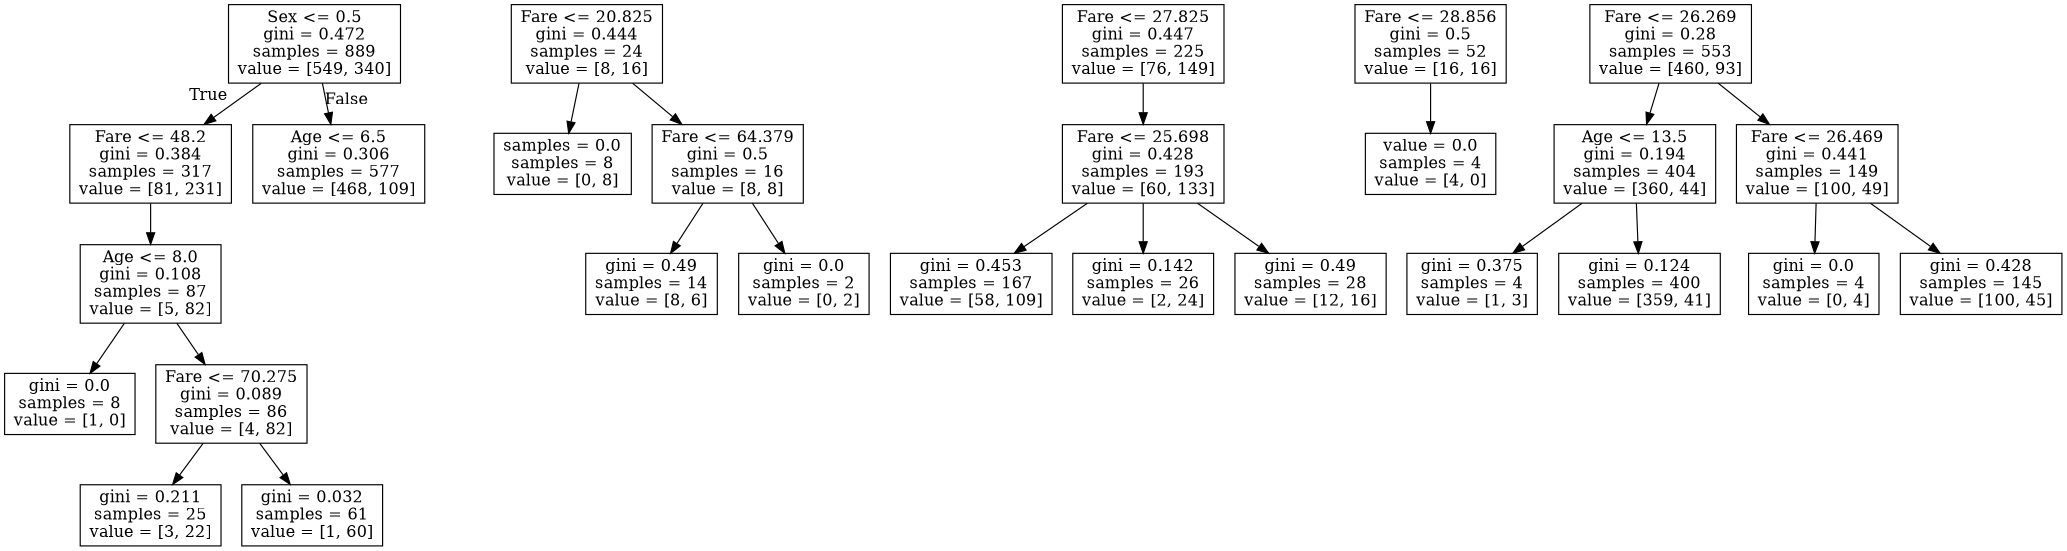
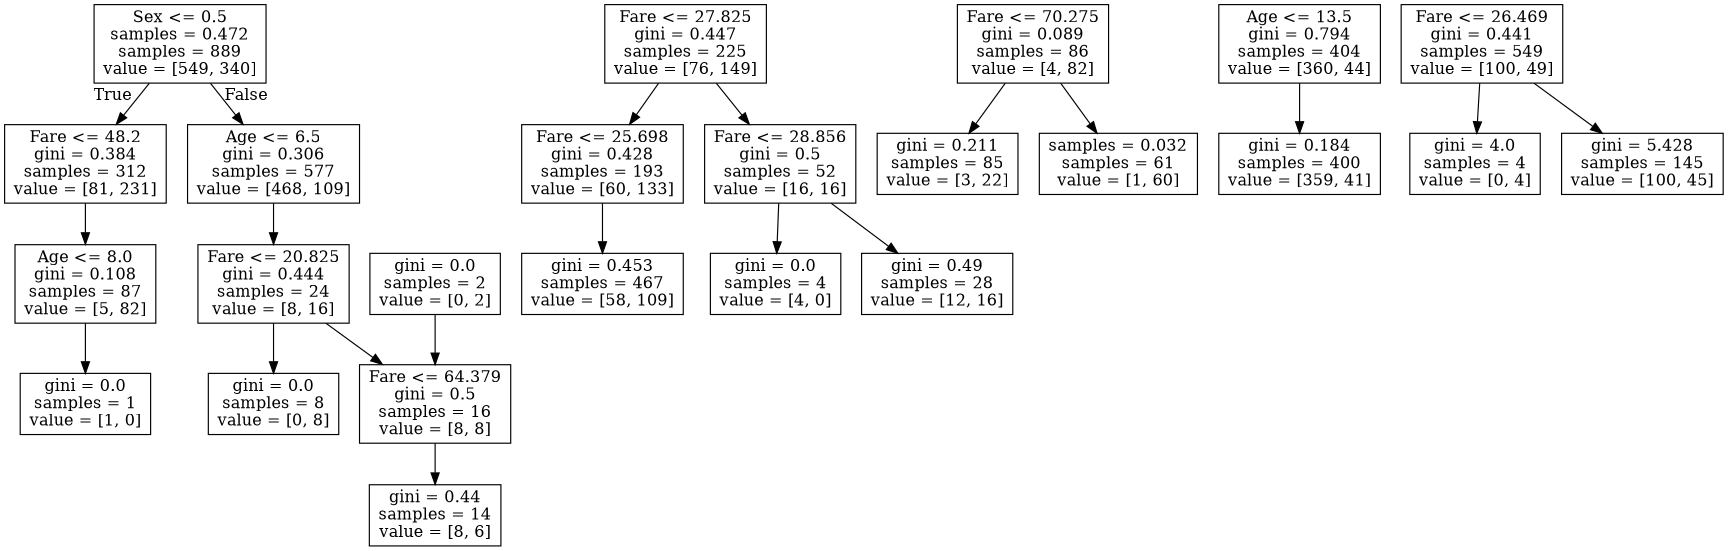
(315, 44) -> (180, 44)
(1671, 44) -> none
none -> (729, 99)
(151, 164) -> (85, 164)
(563, 164) -> (274, 404)
(1431, 164) -> (776, 284)
(1635, 164) -> (1300, 44)
(1817, 164) -> (1482, 44)
none -> (274, 218)
(765, 223) -> (435, 334)
(1228, 225) -> (860, 225)
(652, 284) -> (435, 515)
(971, 284) -> (602, 284)
(1143, 284) -> none
(1472, 284) -> none
(1639, 284) -> (1300, 164)
(1814, 284) -> (1475, 164)
(1981, 284) -> (1642, 164)
(188, 339) -> none
(70, 404) -> (85, 404)
(151, 515) -> (948, 164)
(312, 515) -> (1118, 164)
